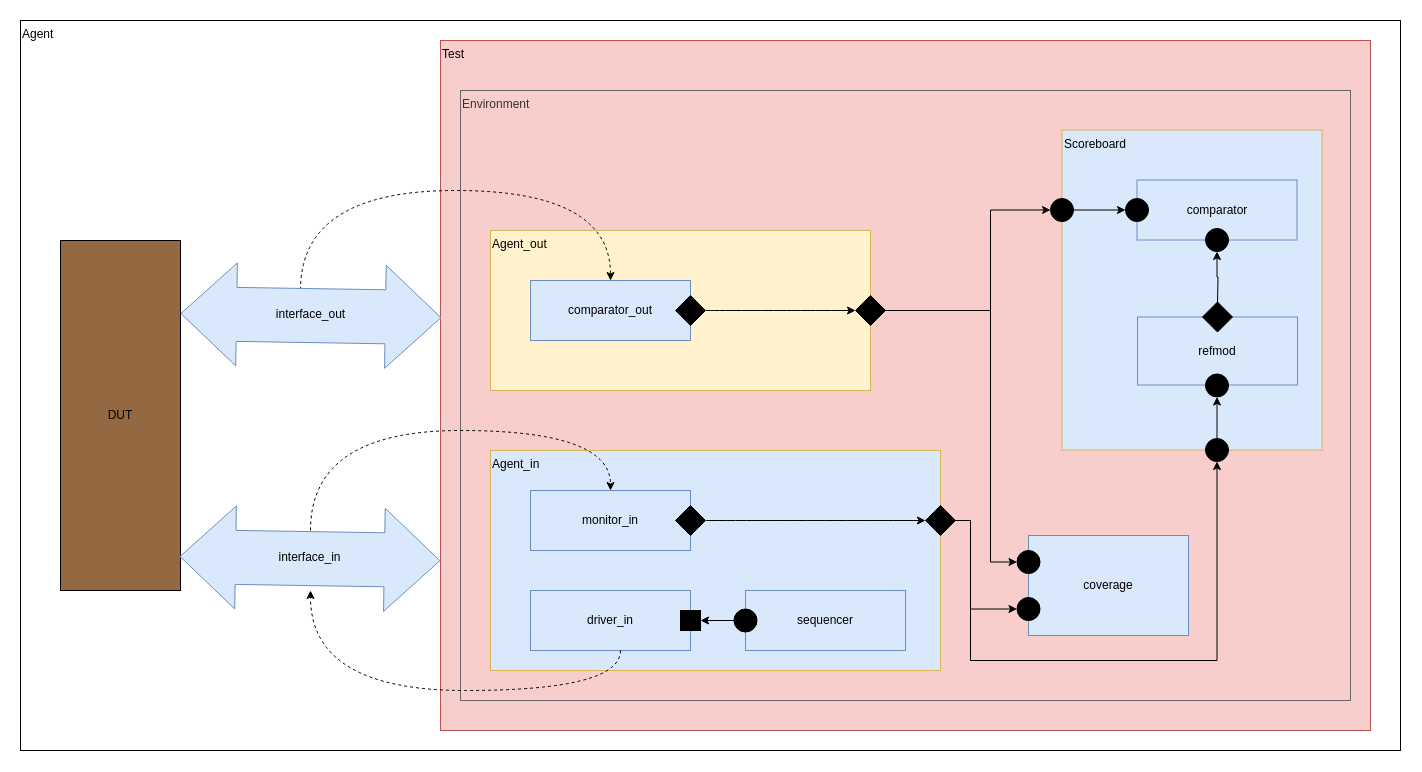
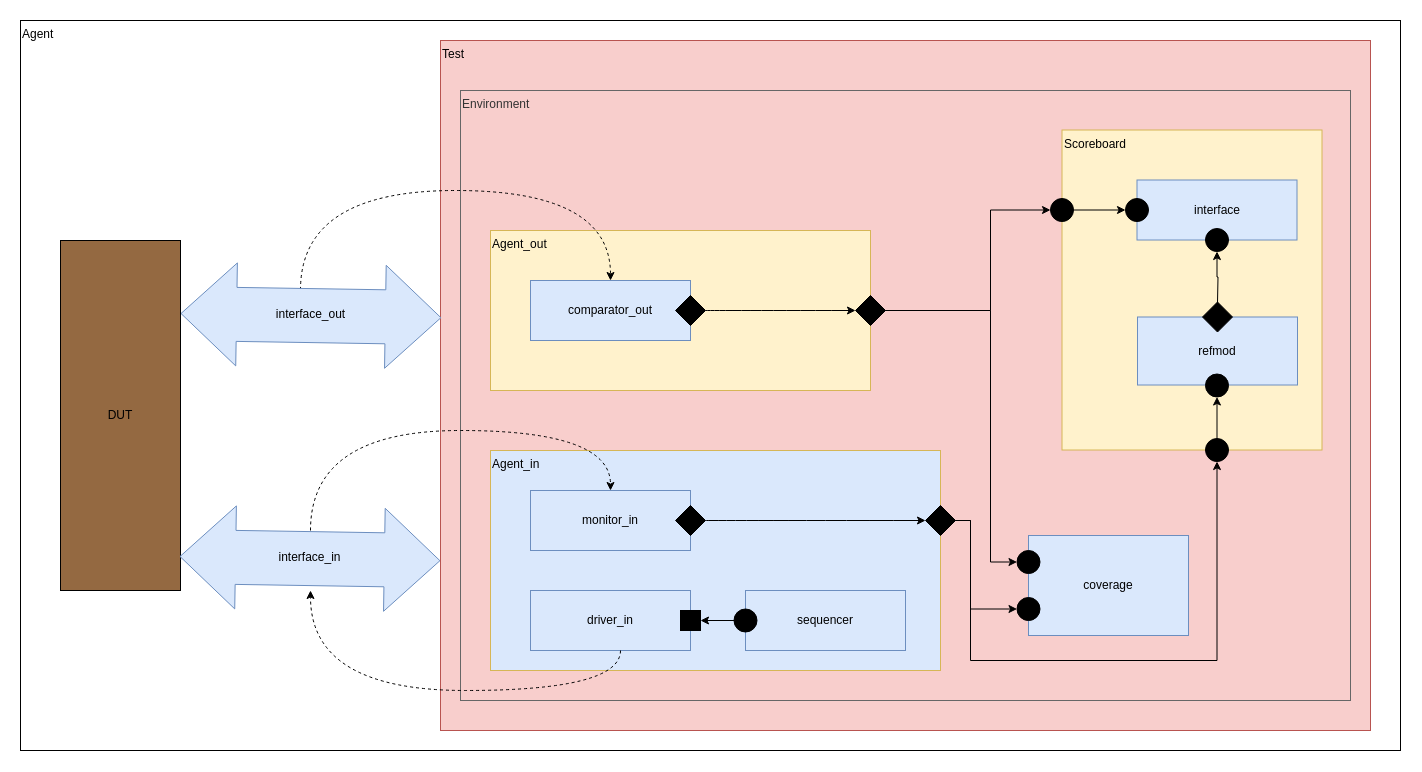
(1218, 211) -> (1218, 211)
(1192, 290) -> (1192, 290)
